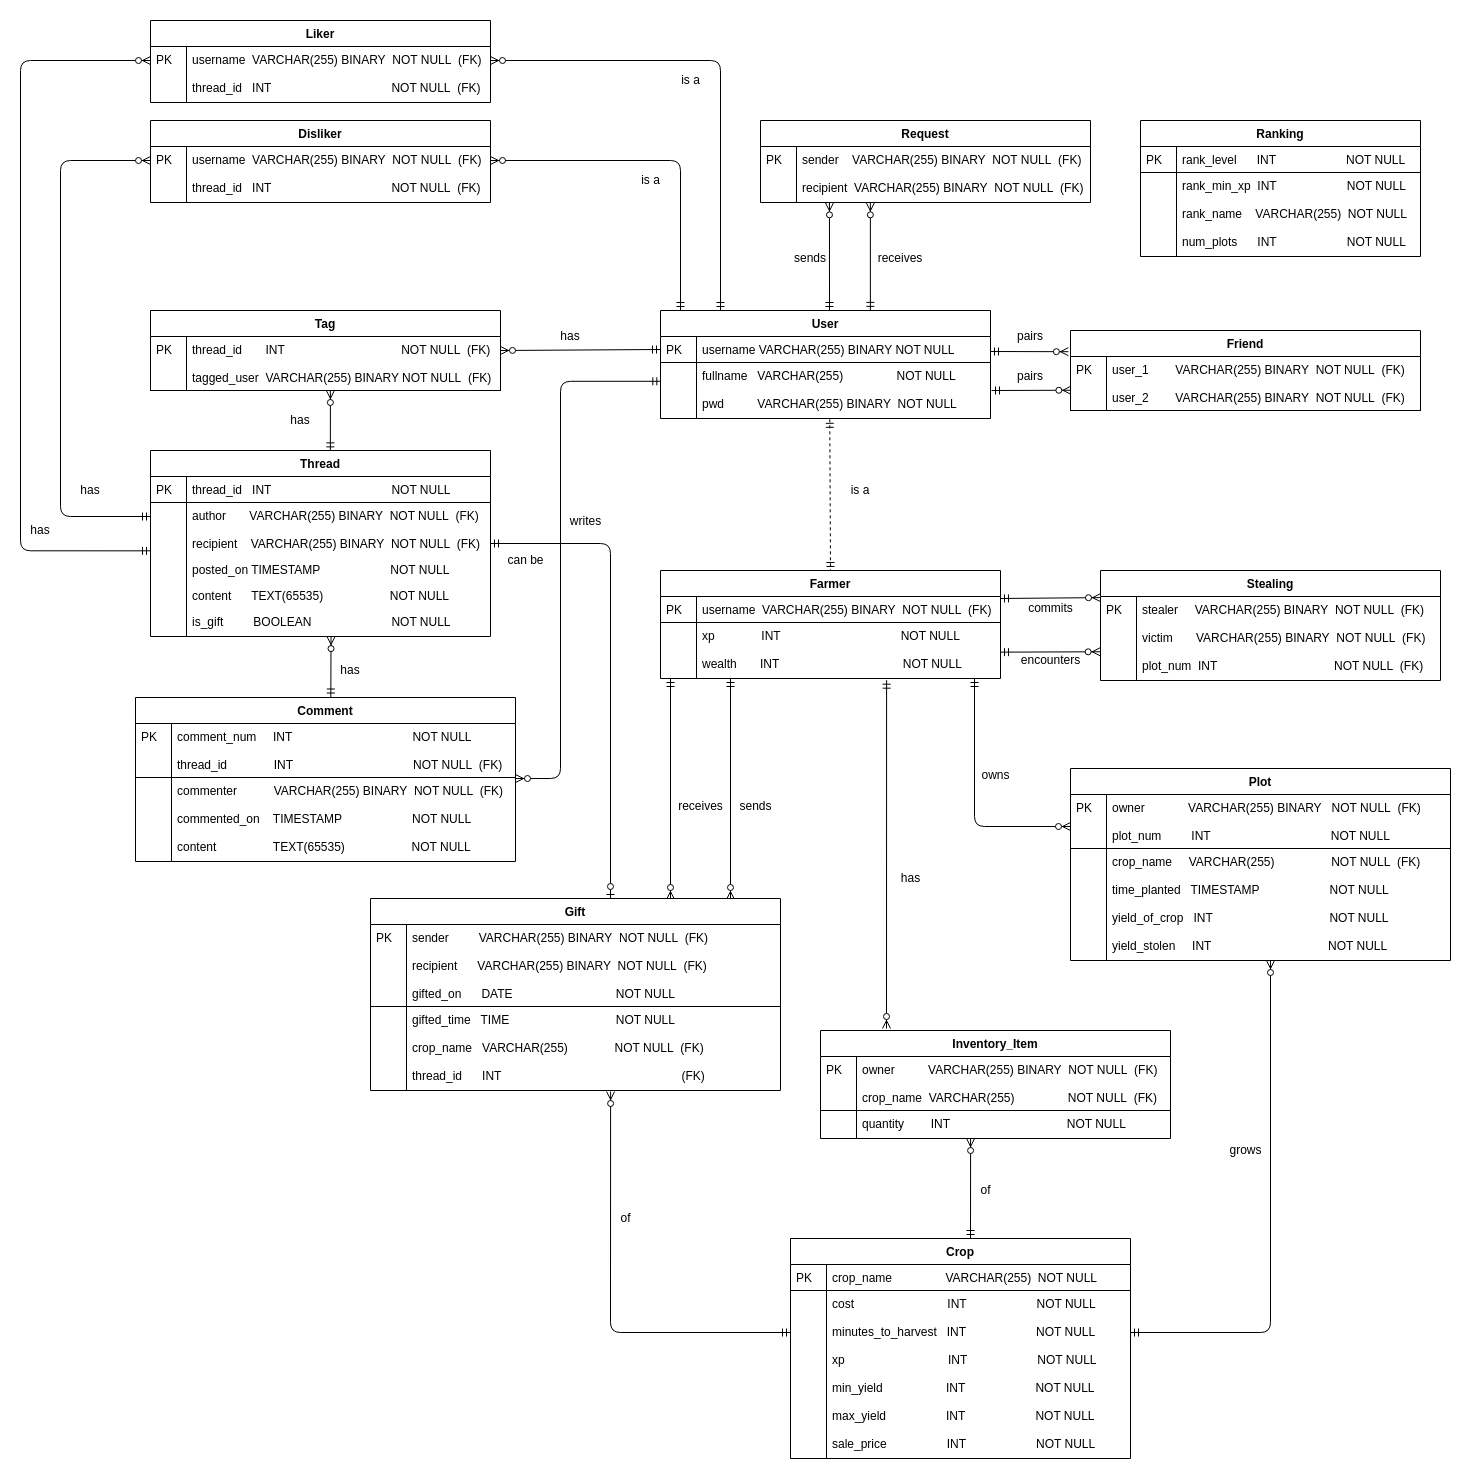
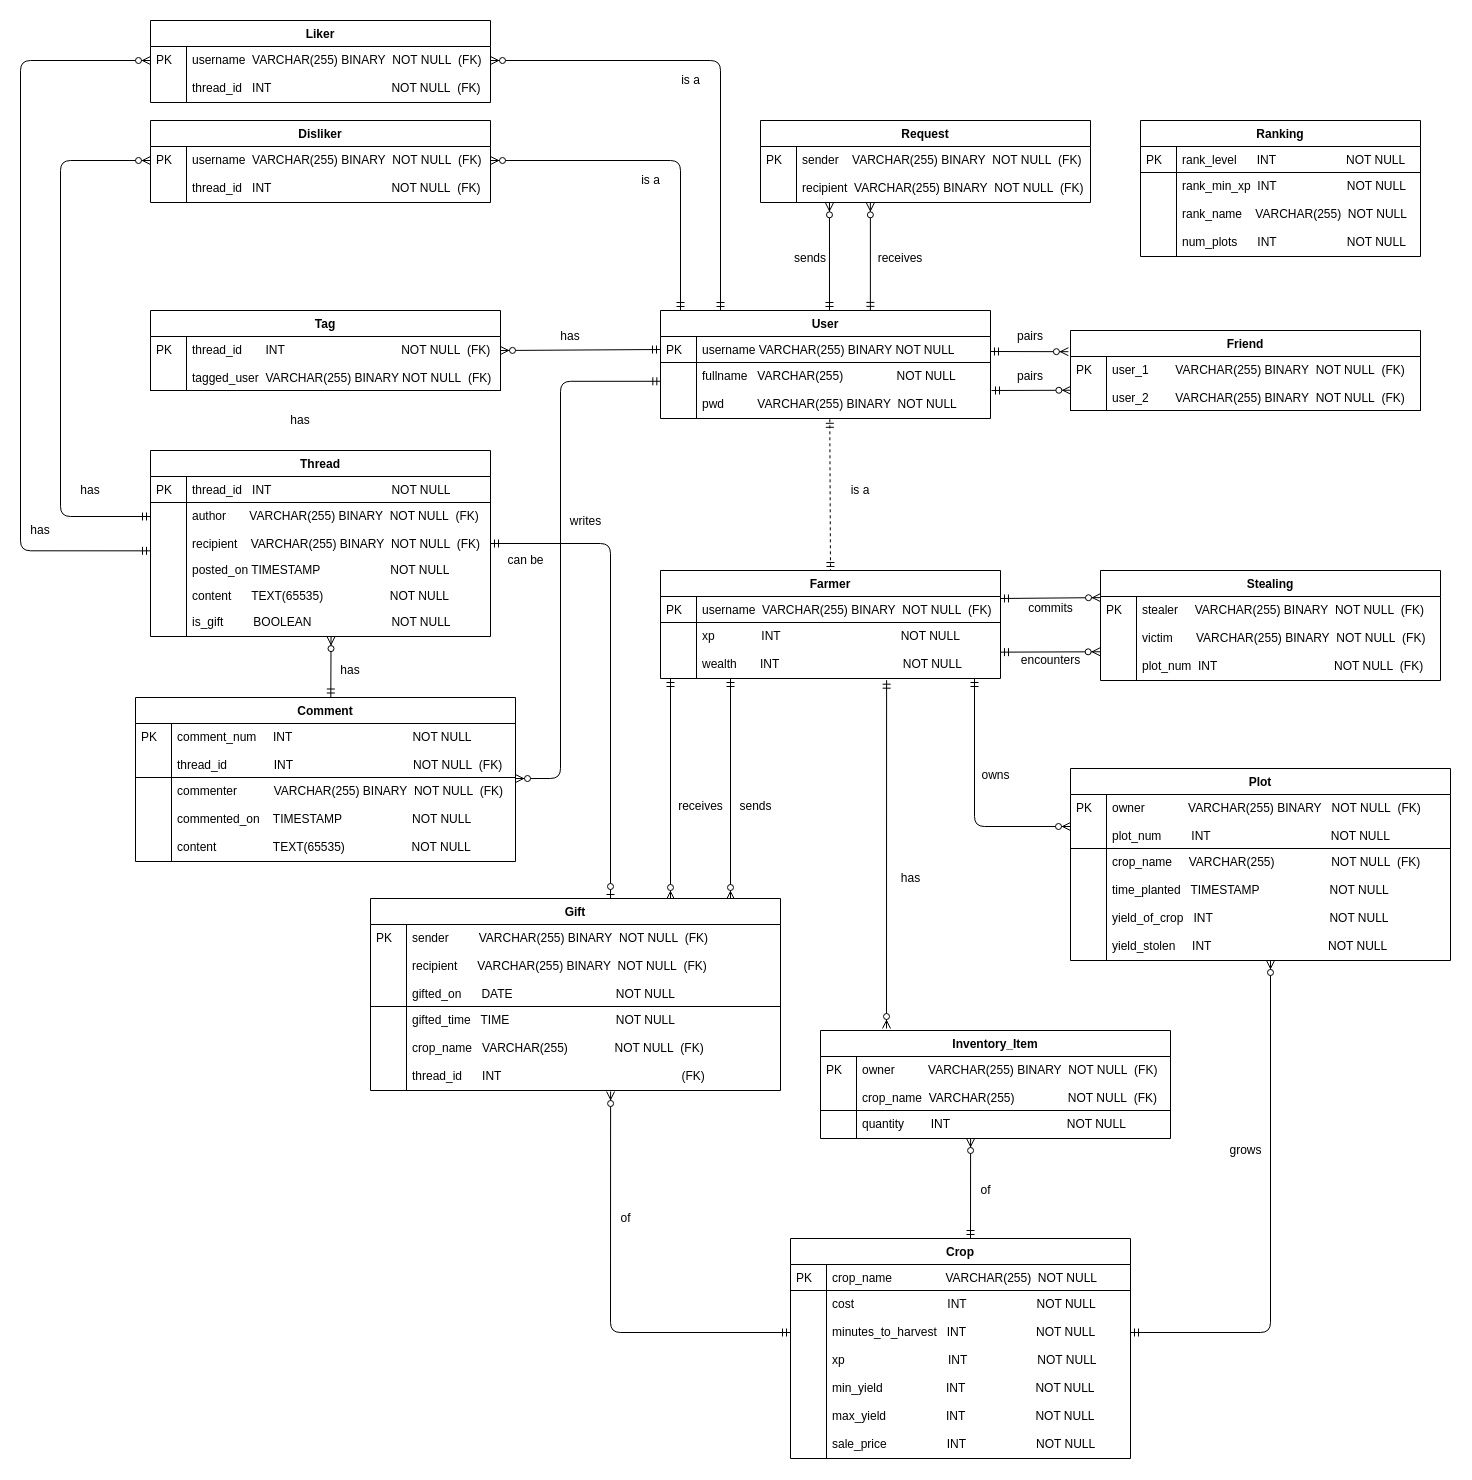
(330, 422) -> none
